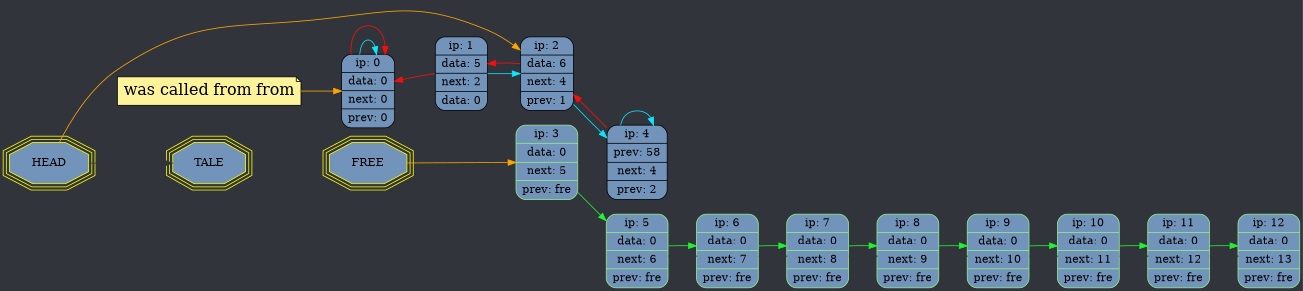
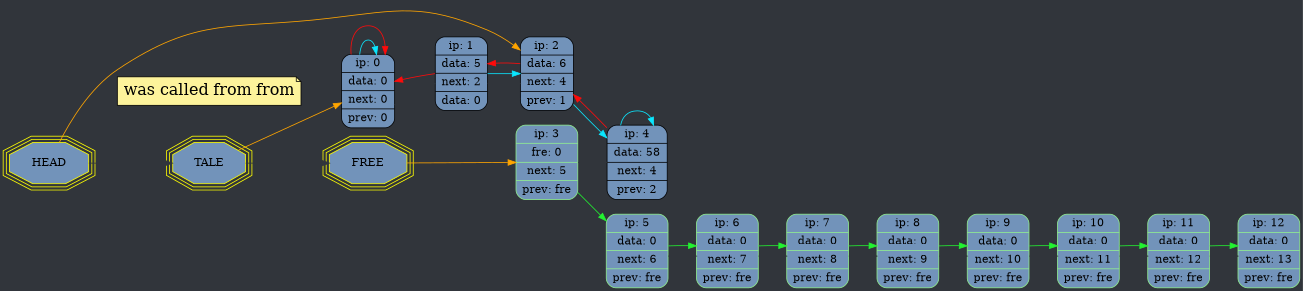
(317, 91) -> (287, 128)
(547, 152) -> (547, 152)
(637, 152) -> (637, 152)
none -> (284, 163)
